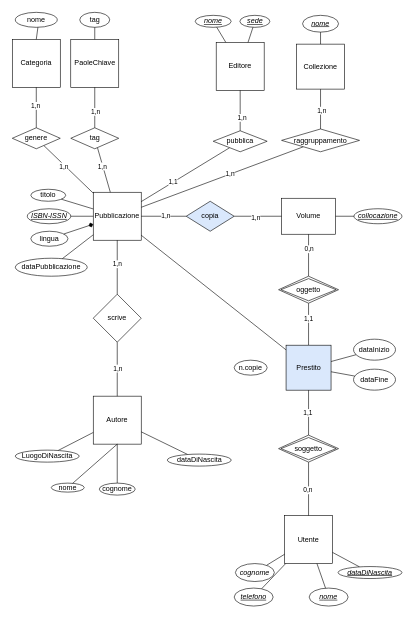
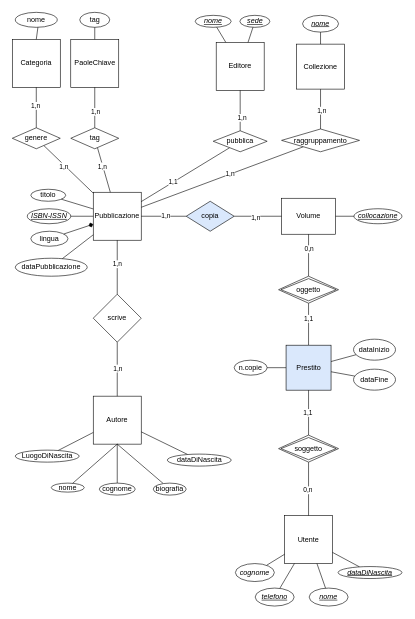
(214, 293) -> (277, 368)
none -> (141, 465)
none -> (170, 489)
(254, 597) -> (275, 597)
